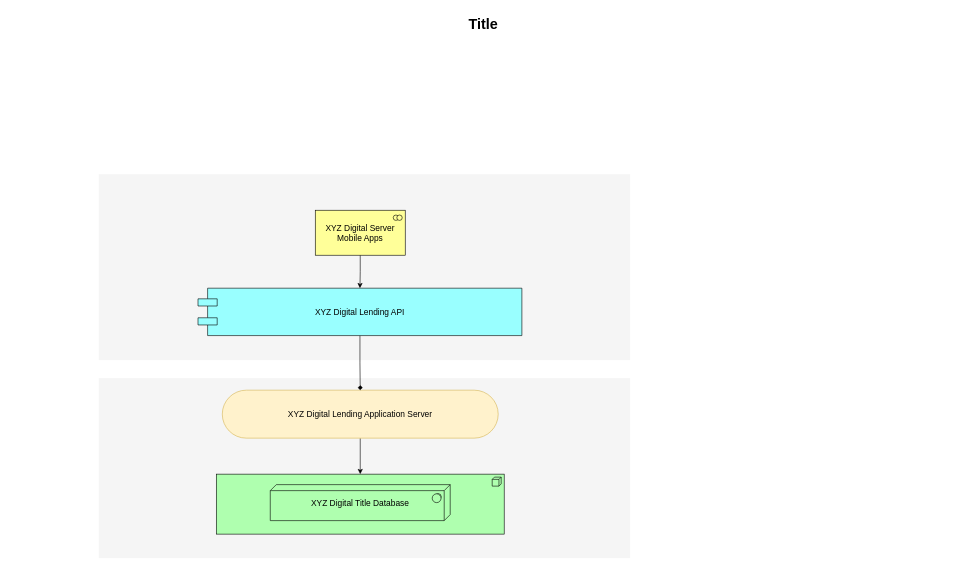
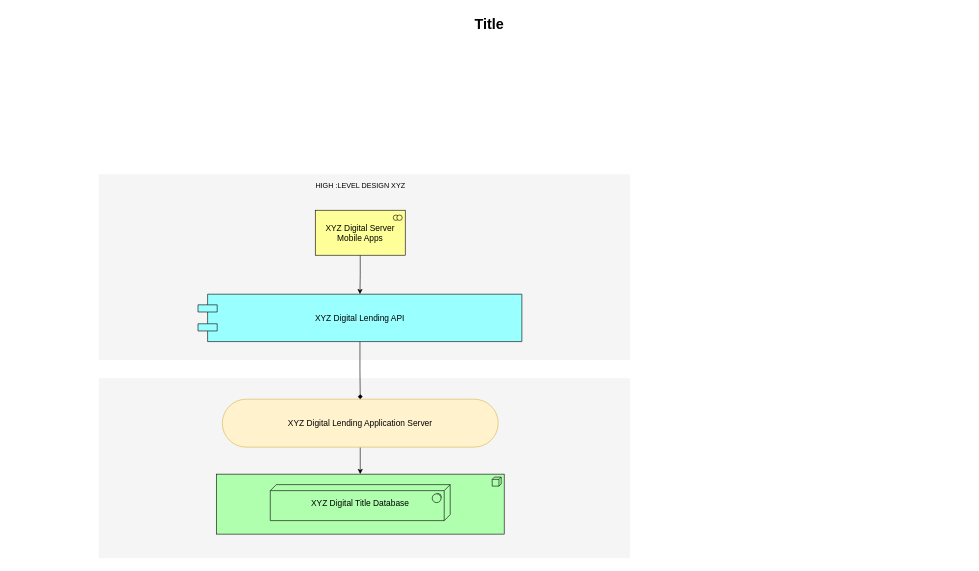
(483, 24) -> (489, 24)
none -> (360, 186)
(360, 312) -> (360, 318)
(360, 414) -> (360, 423)
